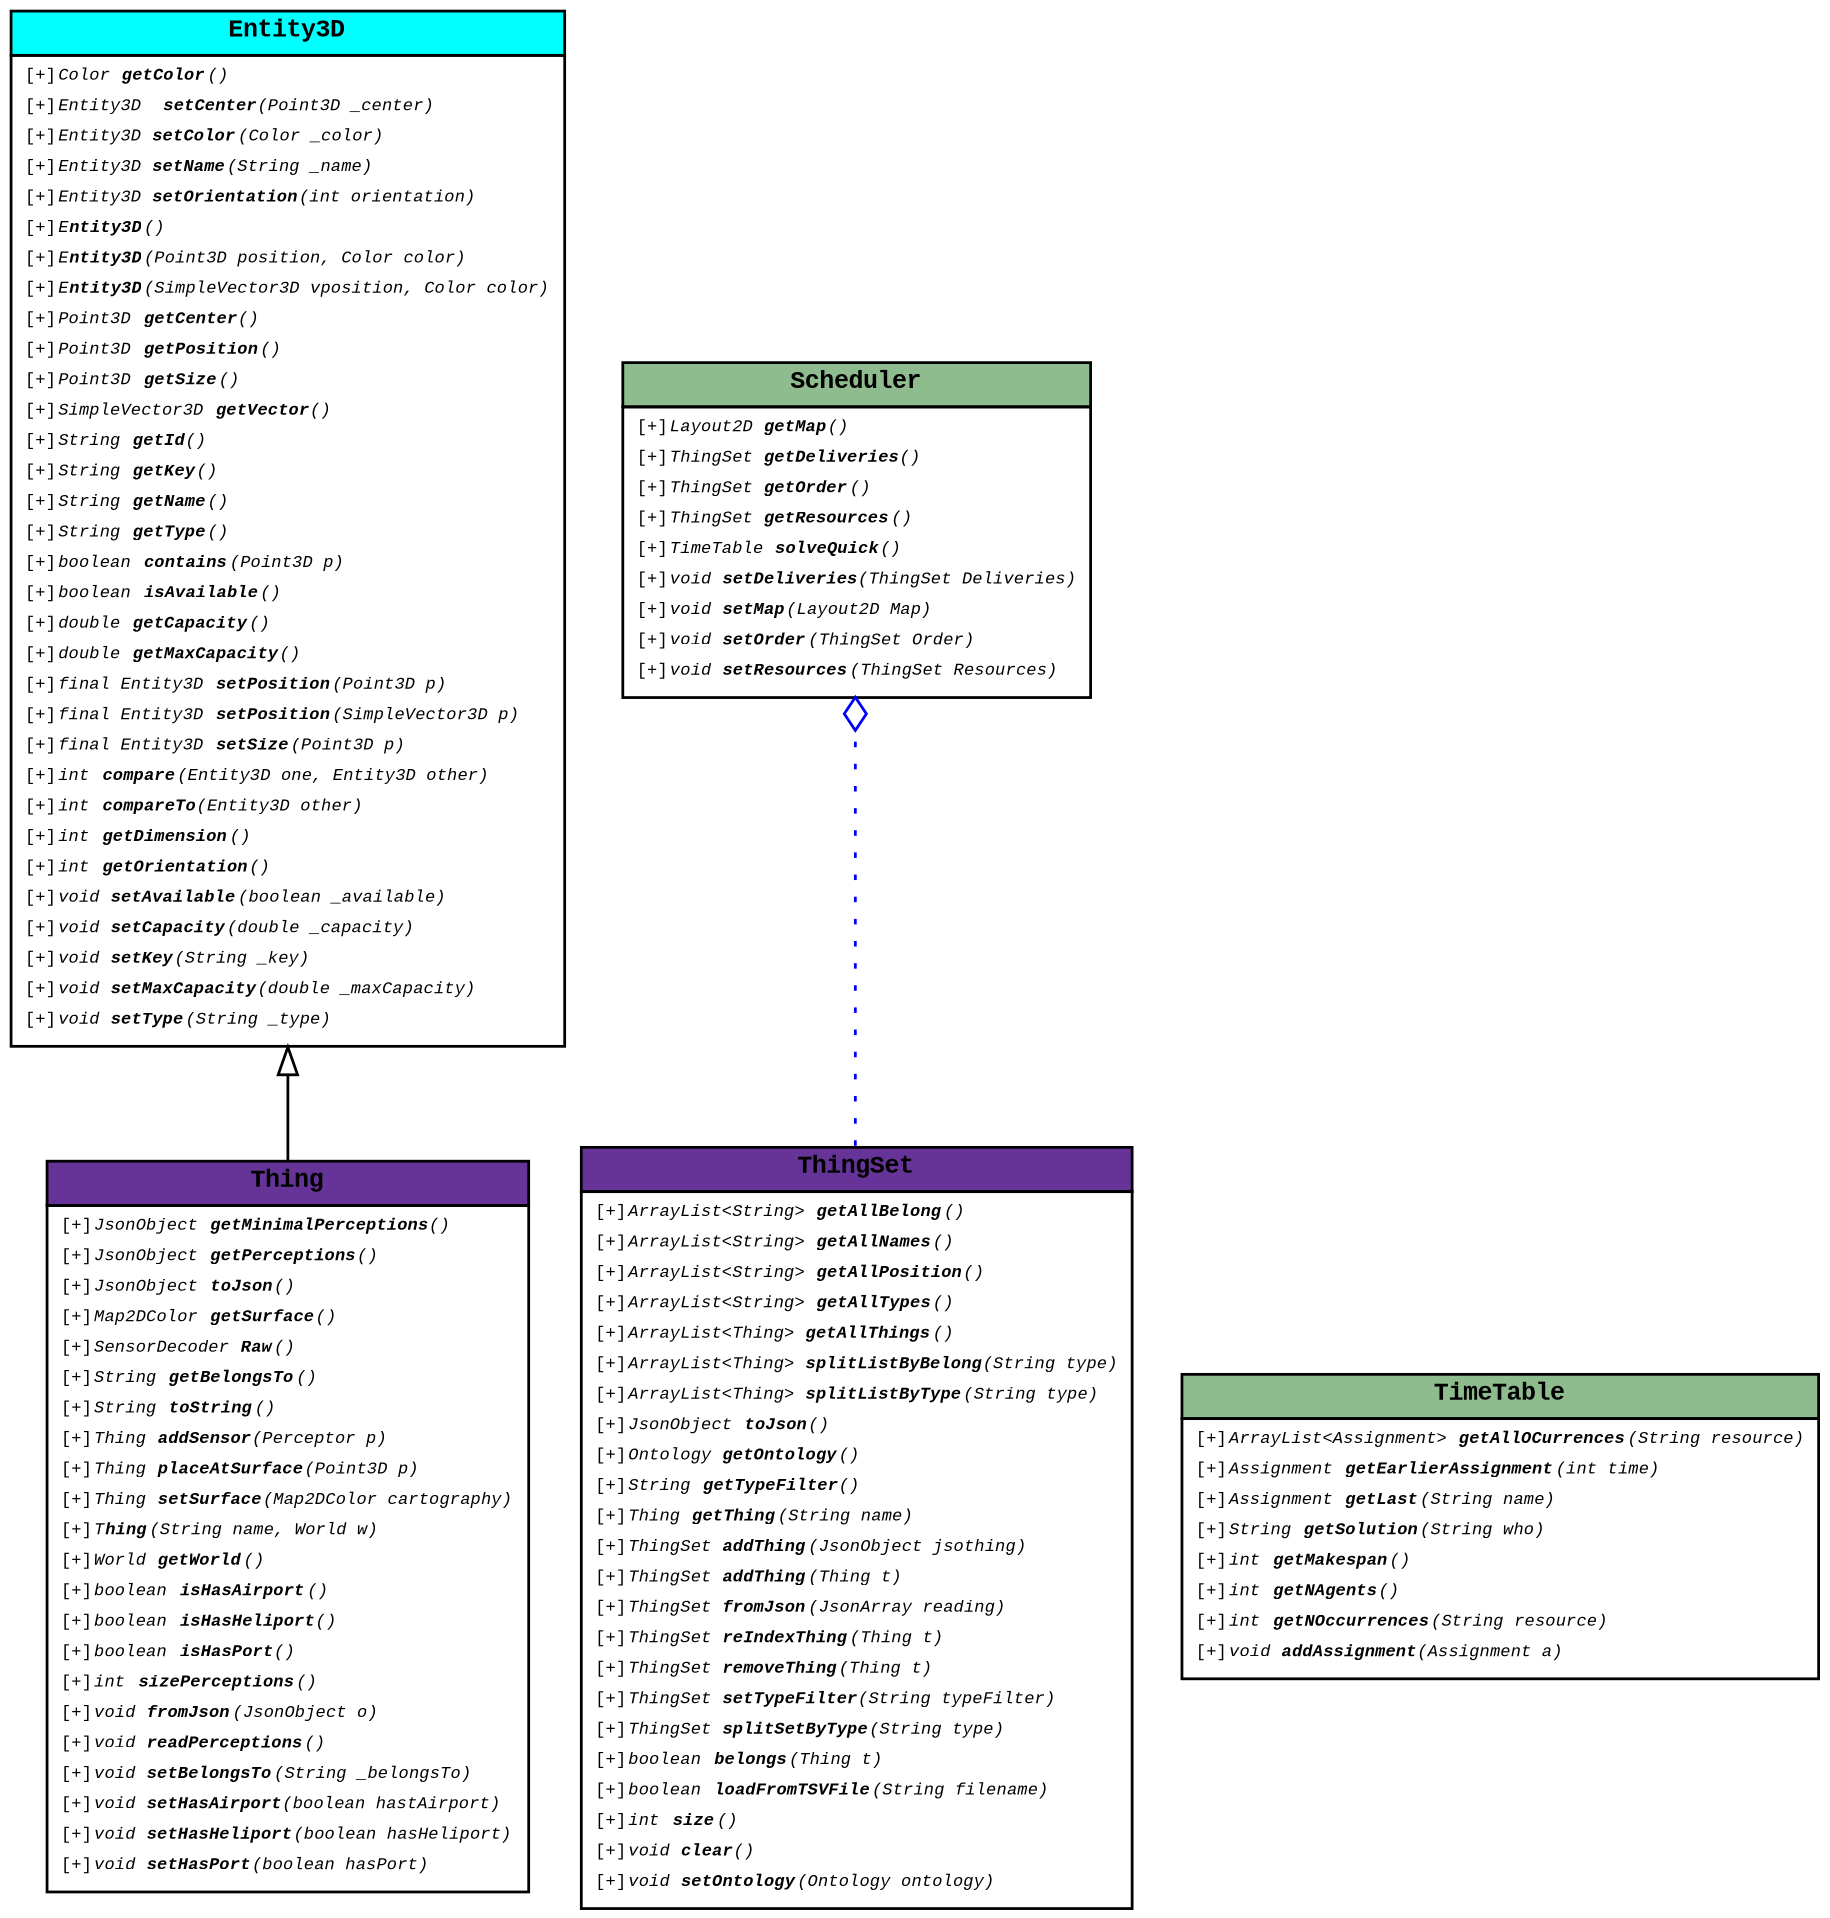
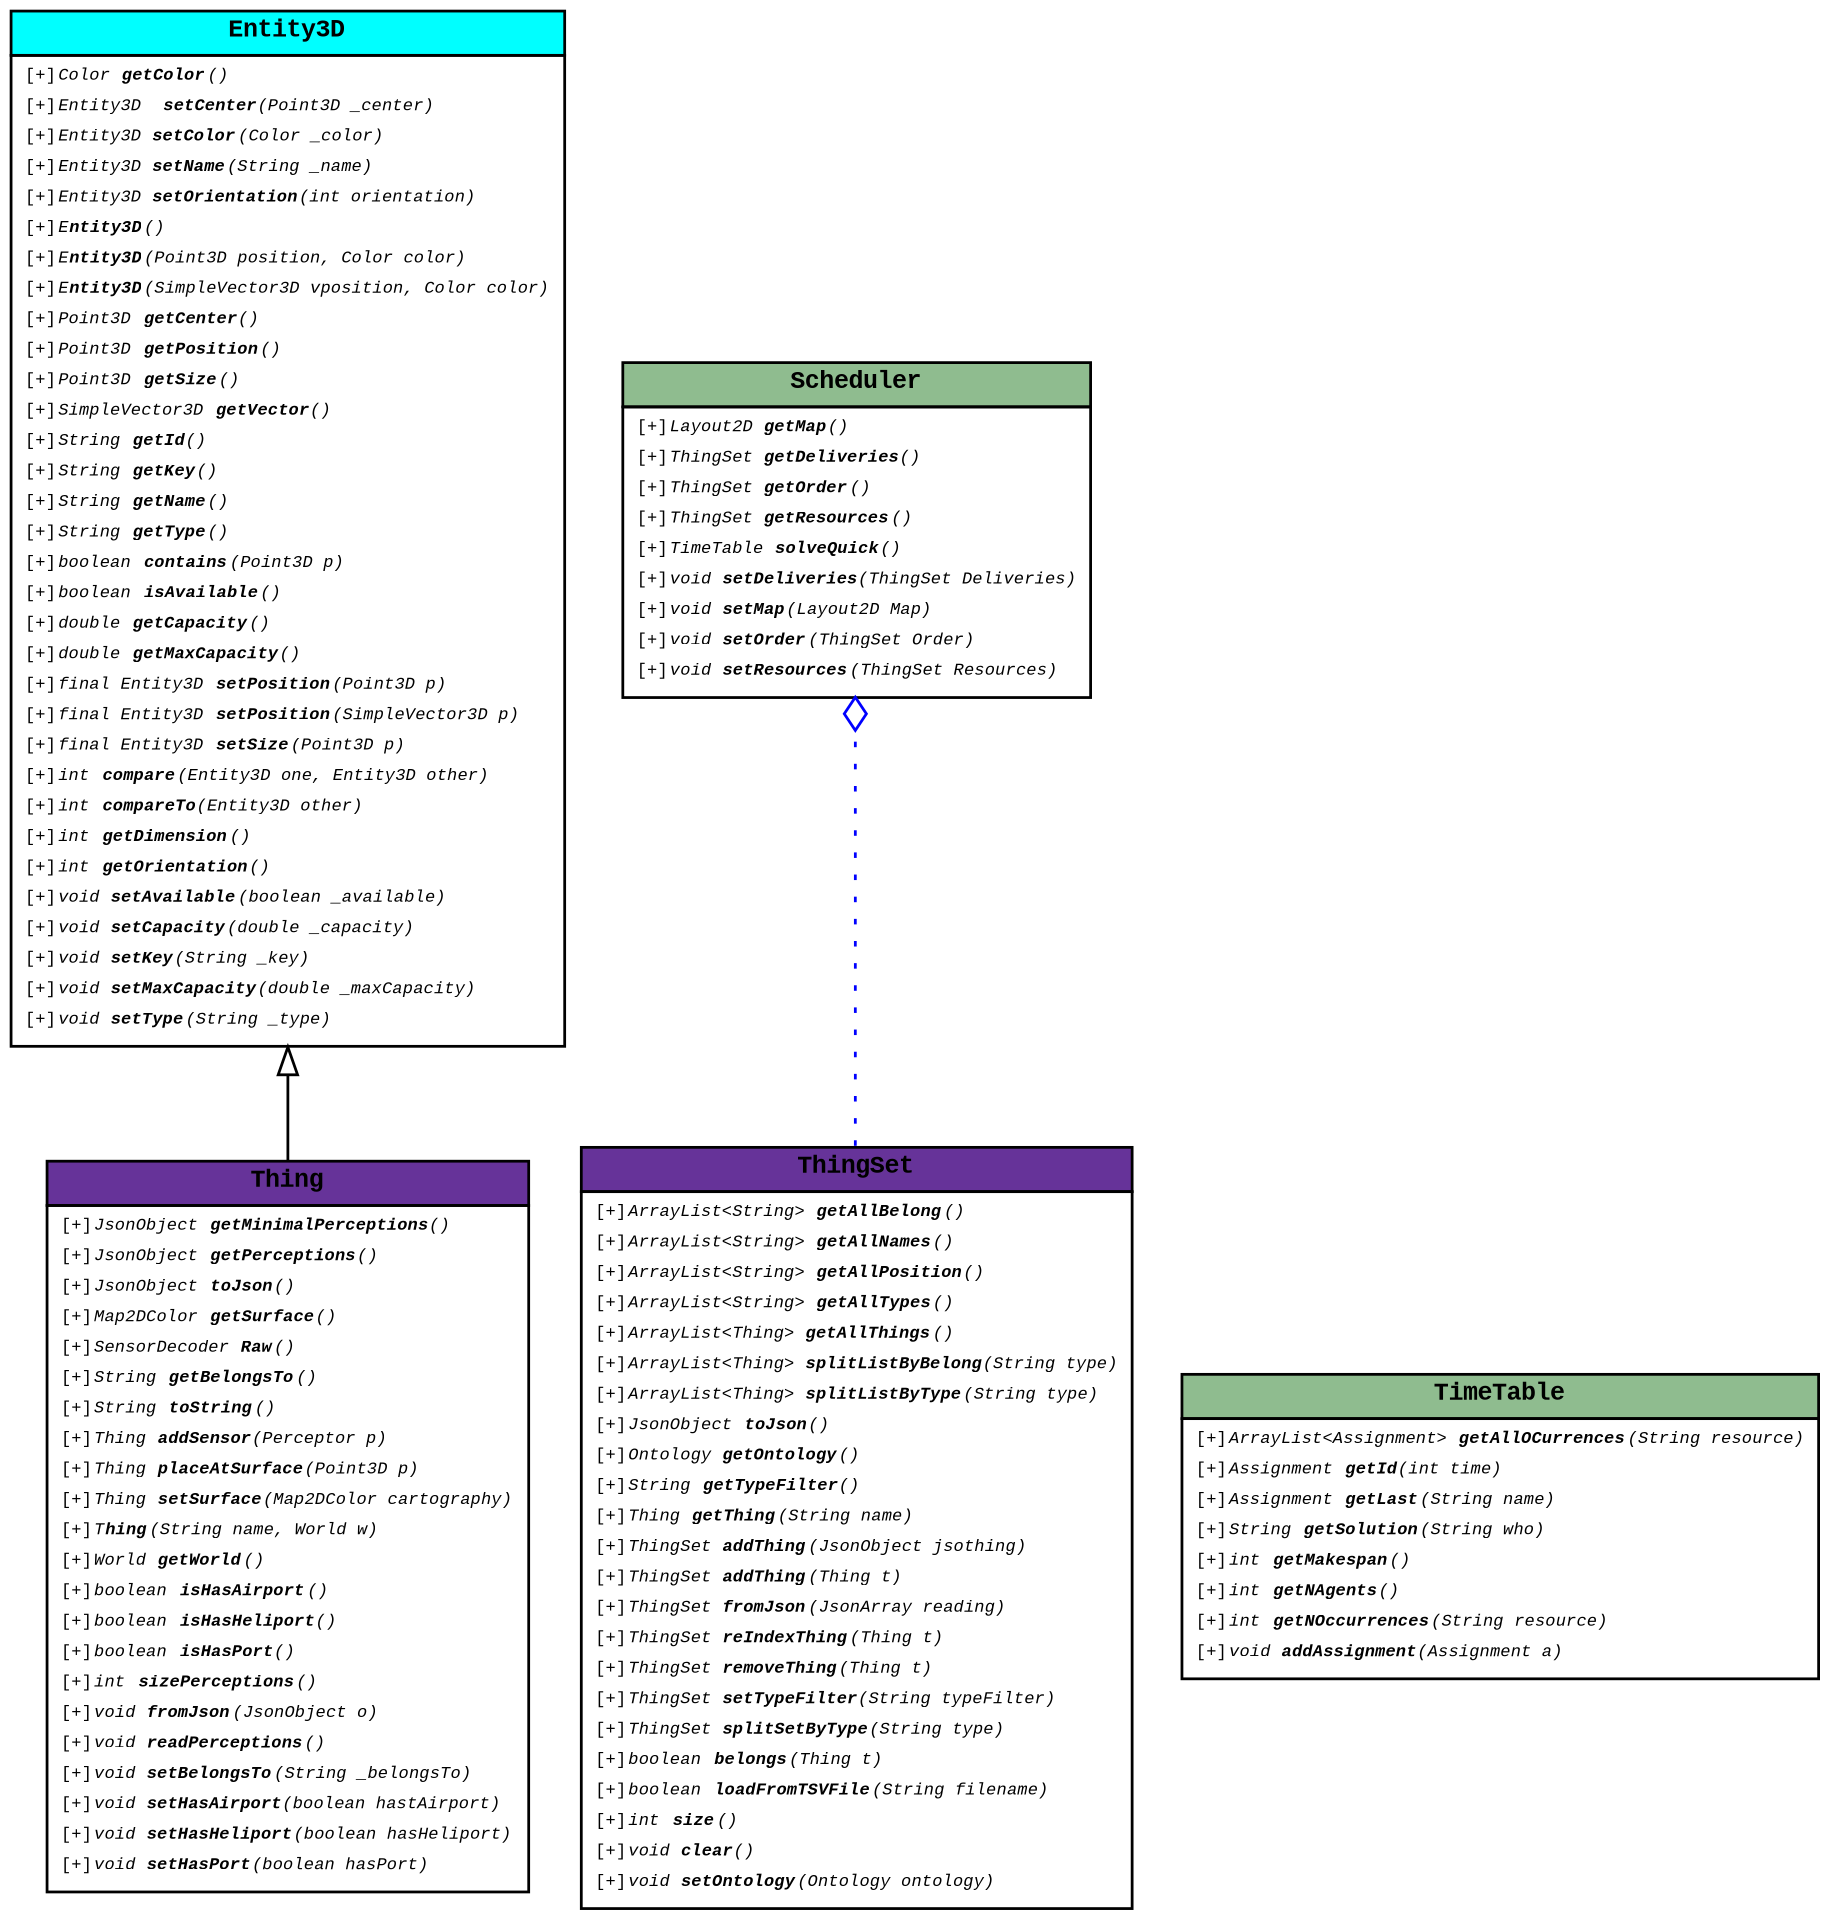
(1450, 1468) -> (1372, 1468)
